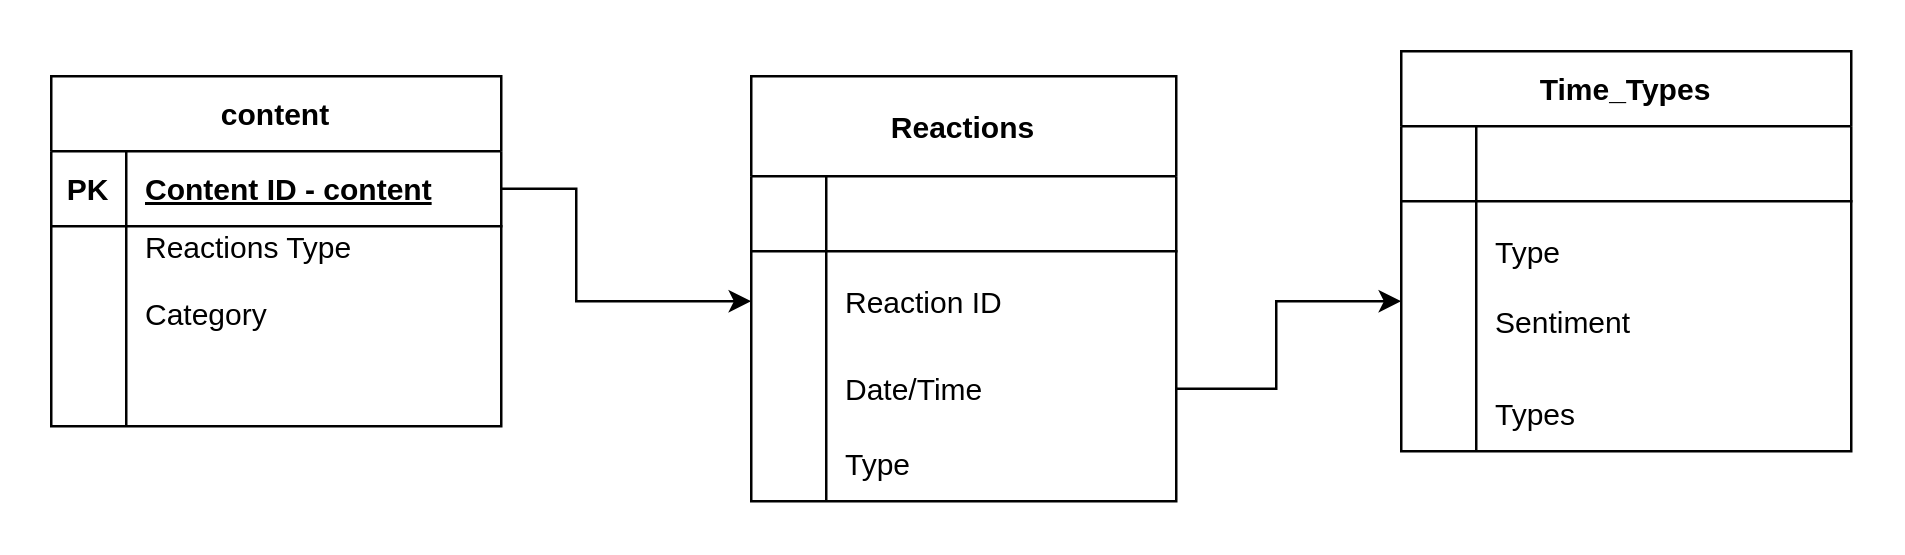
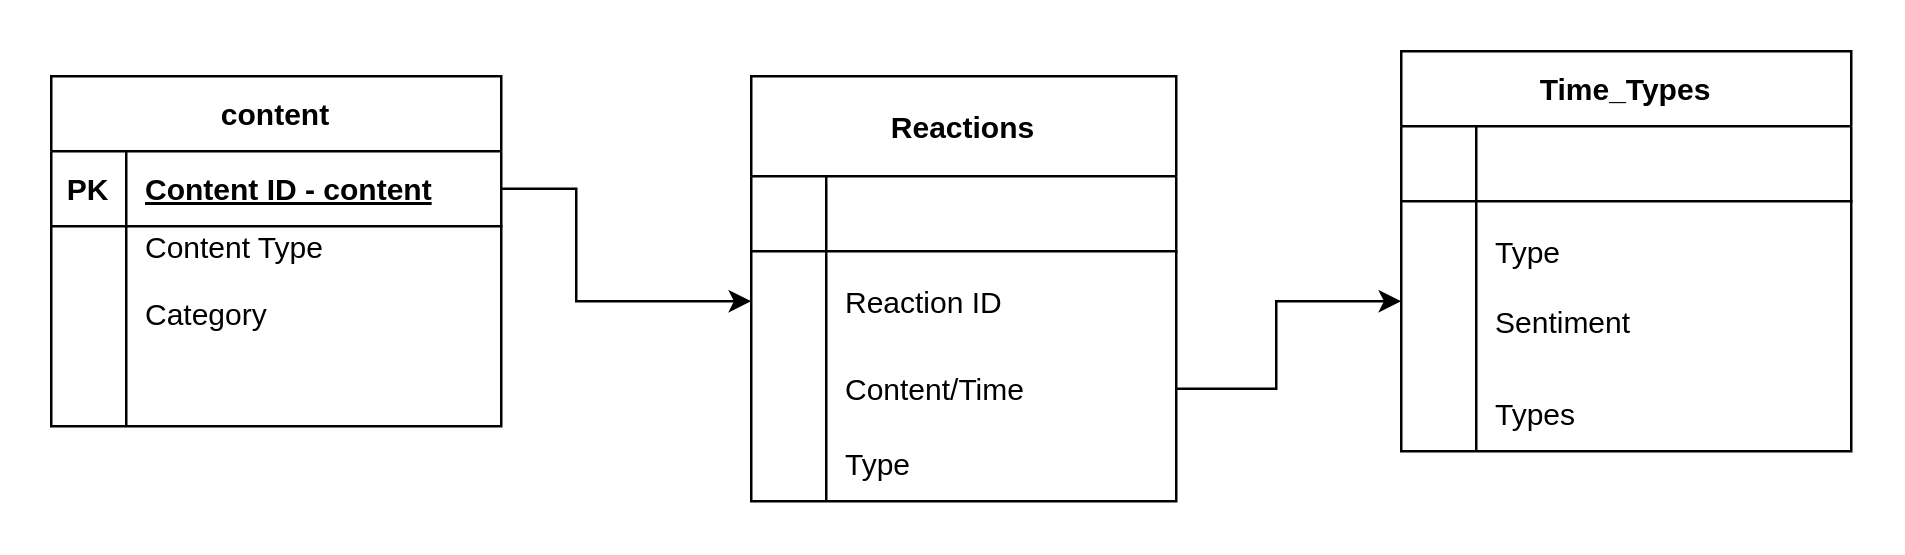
(255, 248) -> (242, 248)
(917, 390) -> (942, 390)
